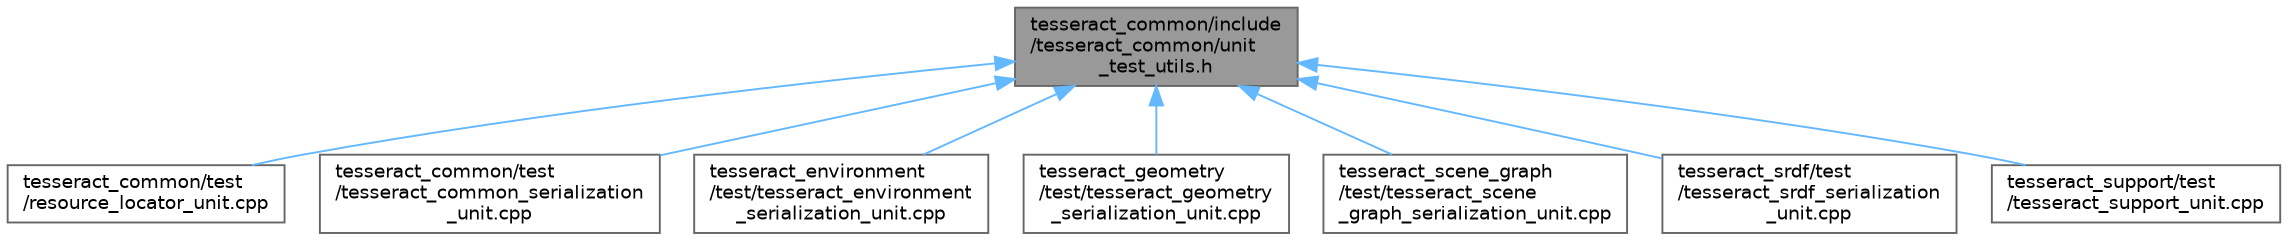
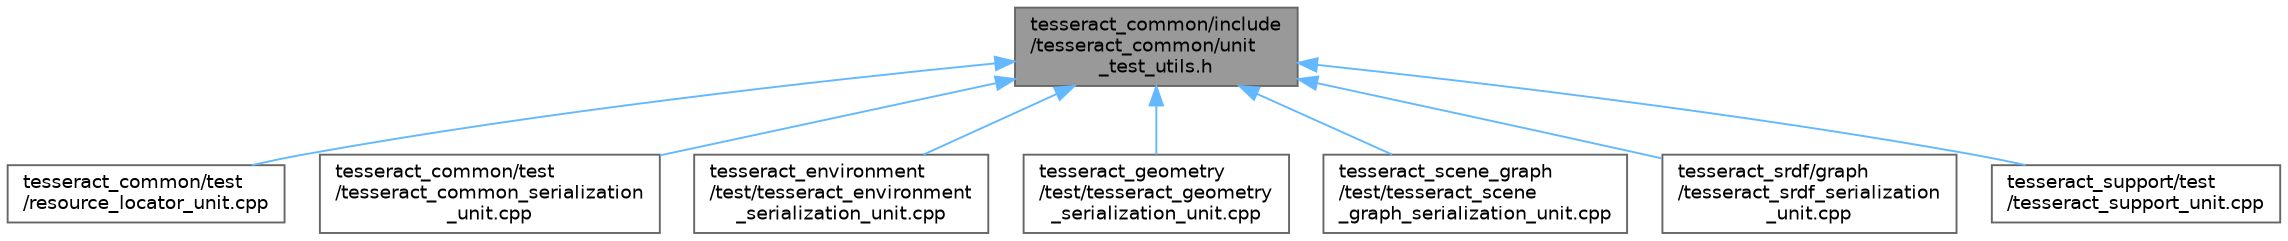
(1809, 194) -> (1809, 194)
